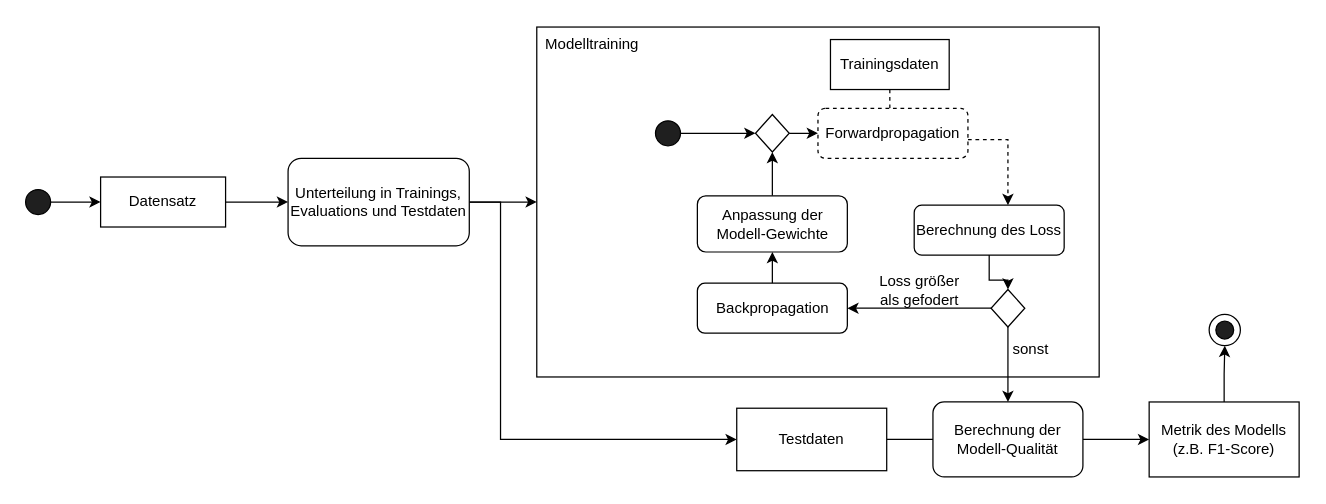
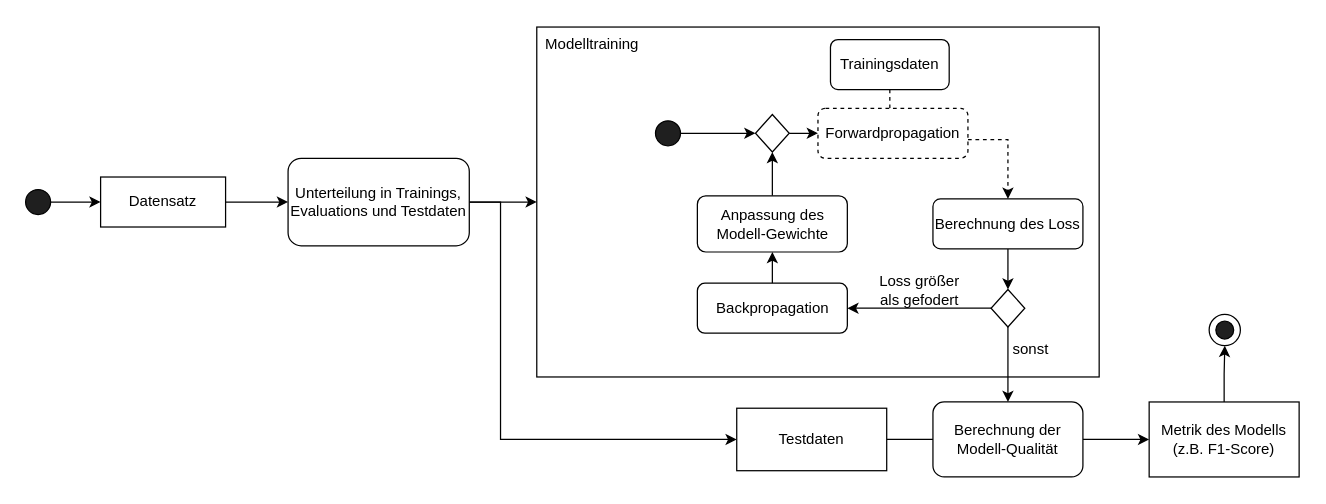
(890, 64) -> (890, 64)
(773, 224) -> (773, 224)
(989, 230) -> (1008, 224)
